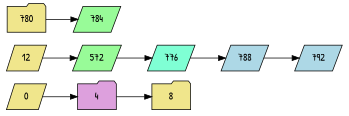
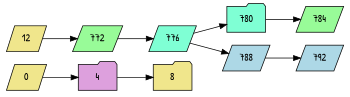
(27, 19) -> (246, 19)
none -> (207, 30)
(97, 58) -> (98, 39)
